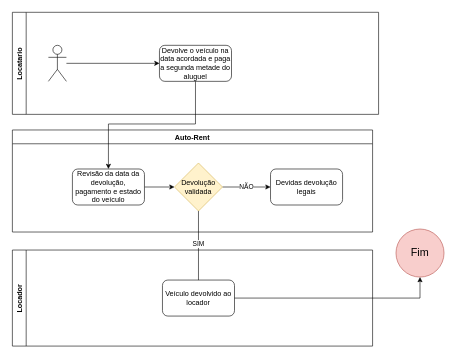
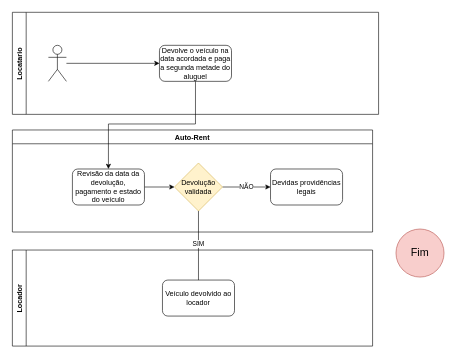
(306, 187) -> (306, 187)
(420, 282) -> none
